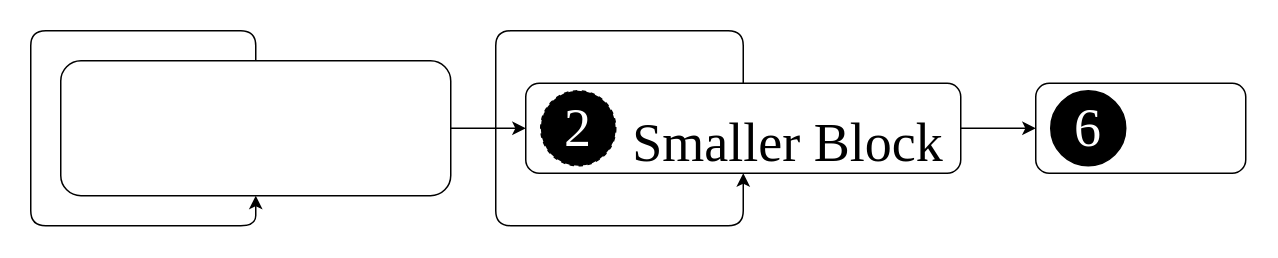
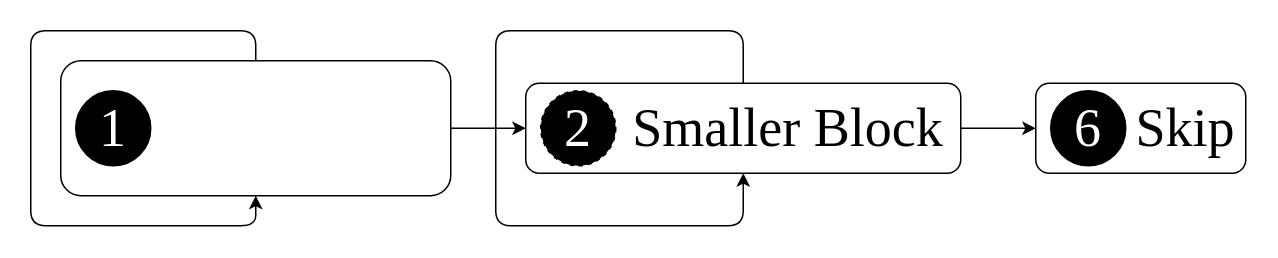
none -> (113, 128)
none -> (1186, 128)
(788, 143) -> (788, 128)
